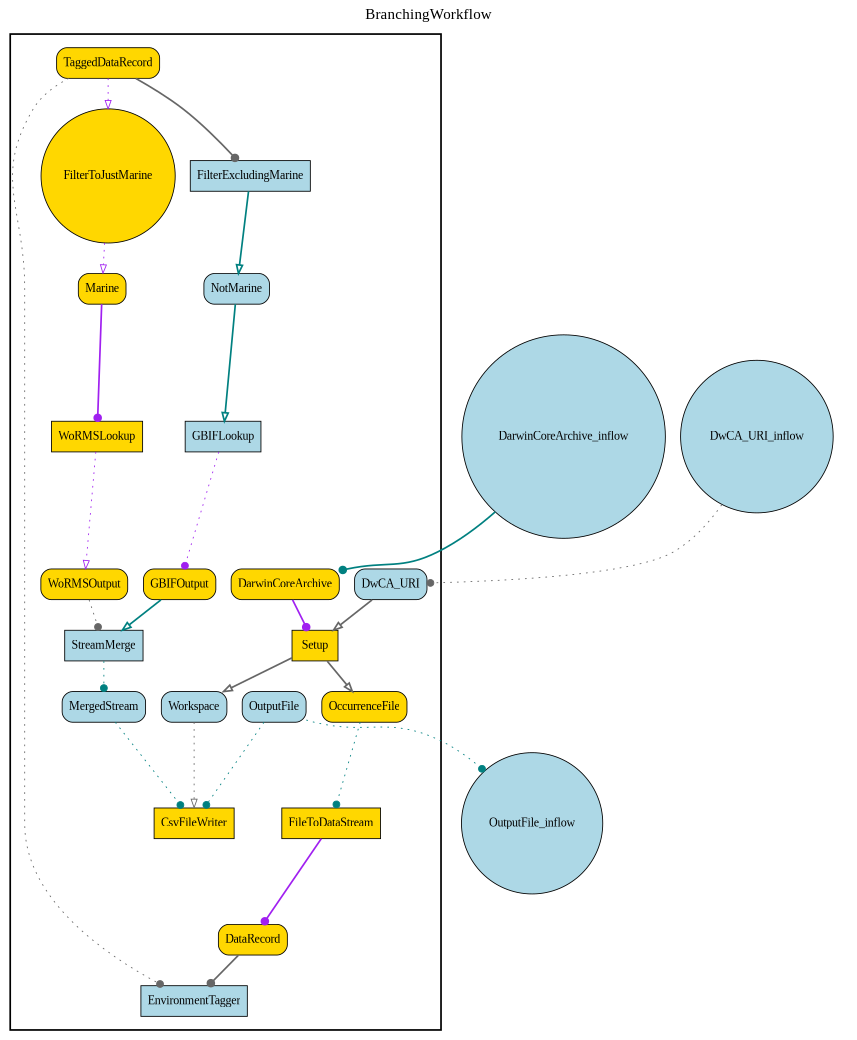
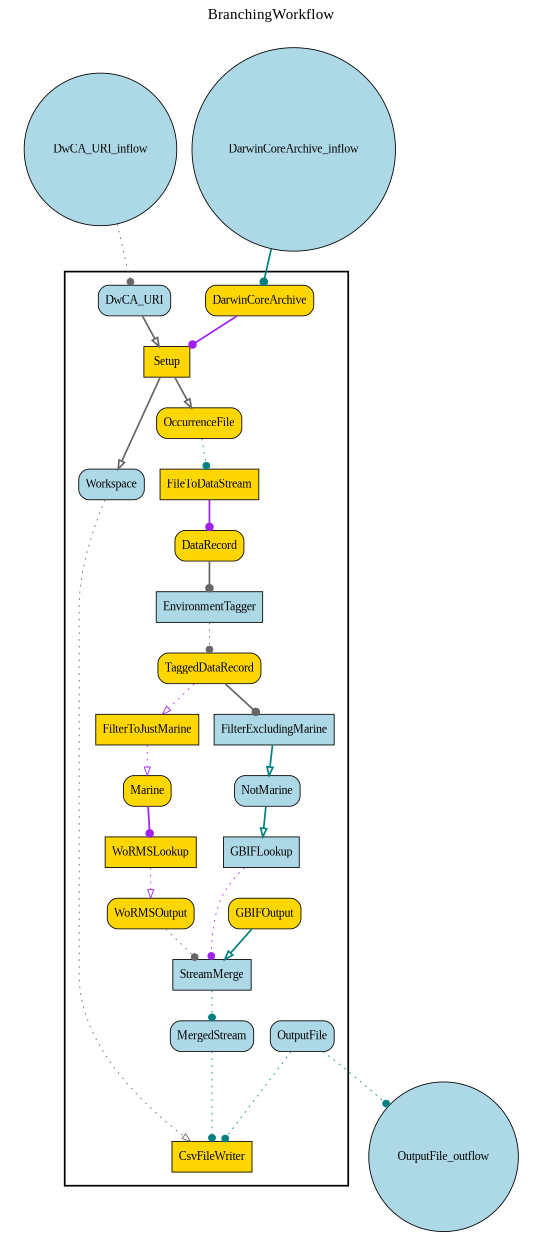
(108, 176) -> (147, 730)
(202, 507) -> (218, 906)
(25, 548) -> (209, 634)
(532, 823) -> (444, 1157)
